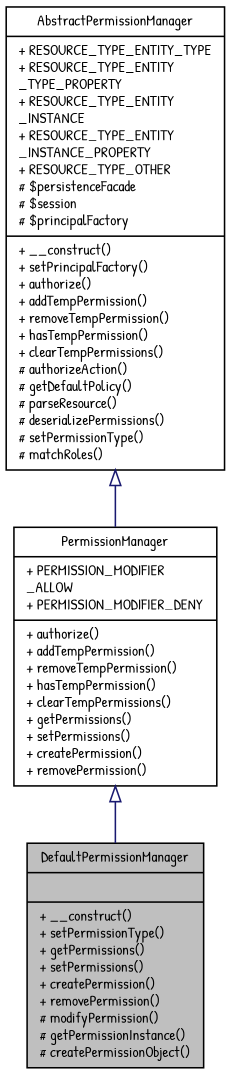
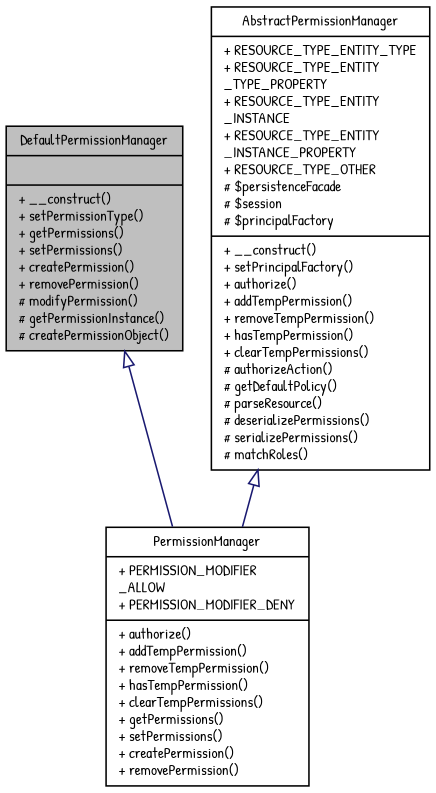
(82, 437) -> (292, 437)
(115, 822) -> (151, 447)
